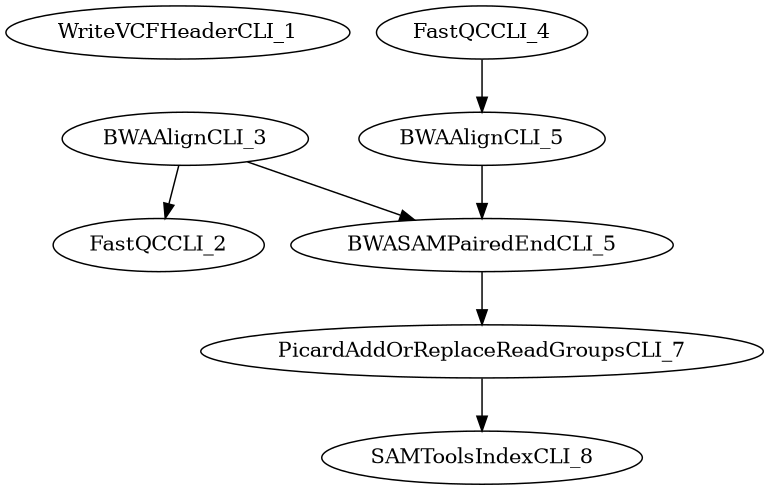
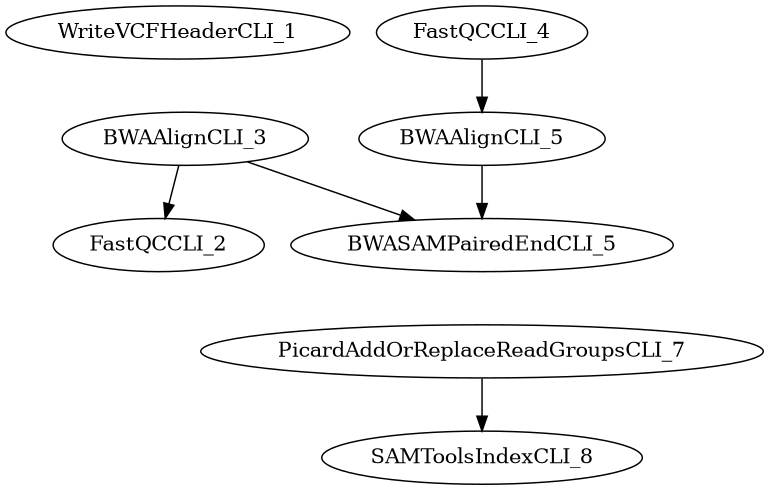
(482, 291) -> none
